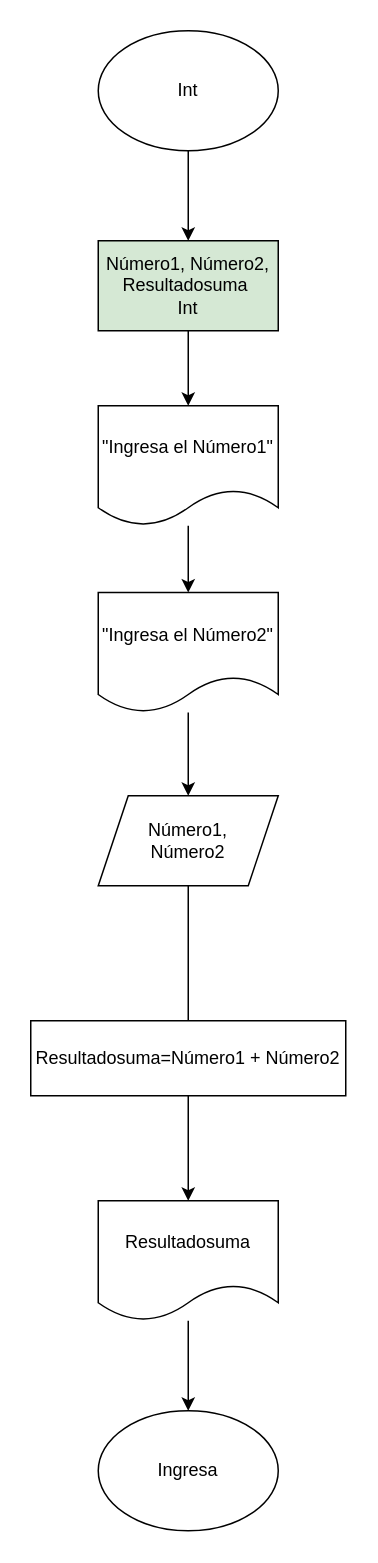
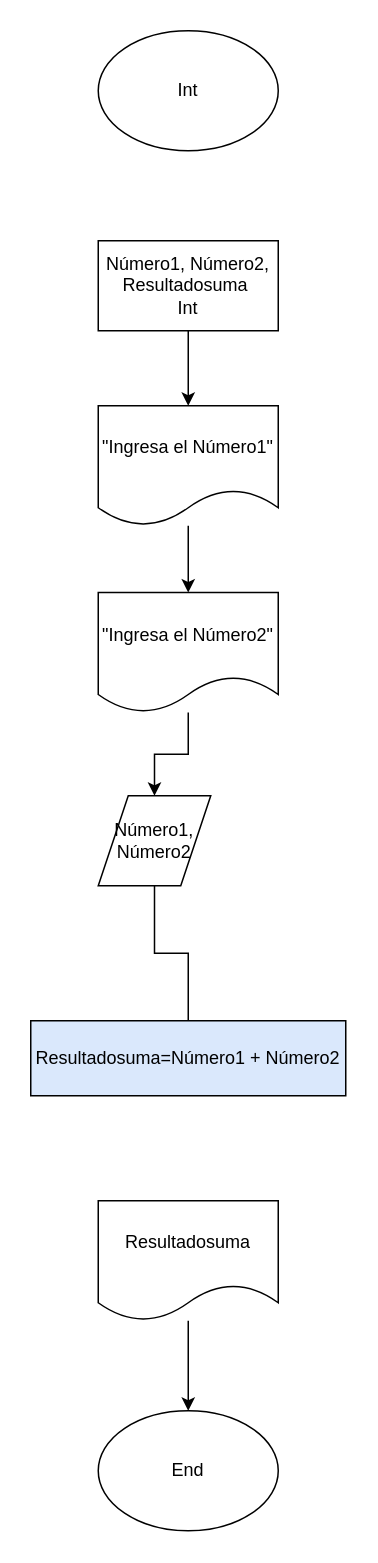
(188, 191) -> none
(188, 286) -> (188, 286)
(188, 841) -> (155, 841)
(188, 1058) -> (188, 1058)
(188, 1143) -> none
(188, 1471) -> (188, 1471)
